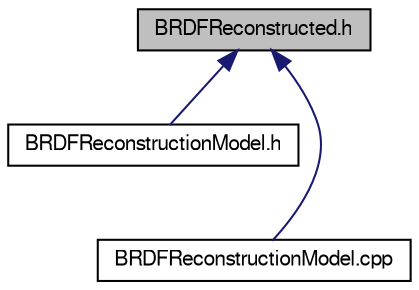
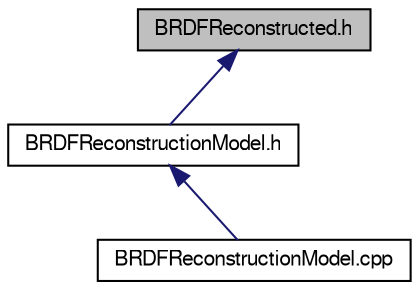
(320, 156) -> (211, 211)
